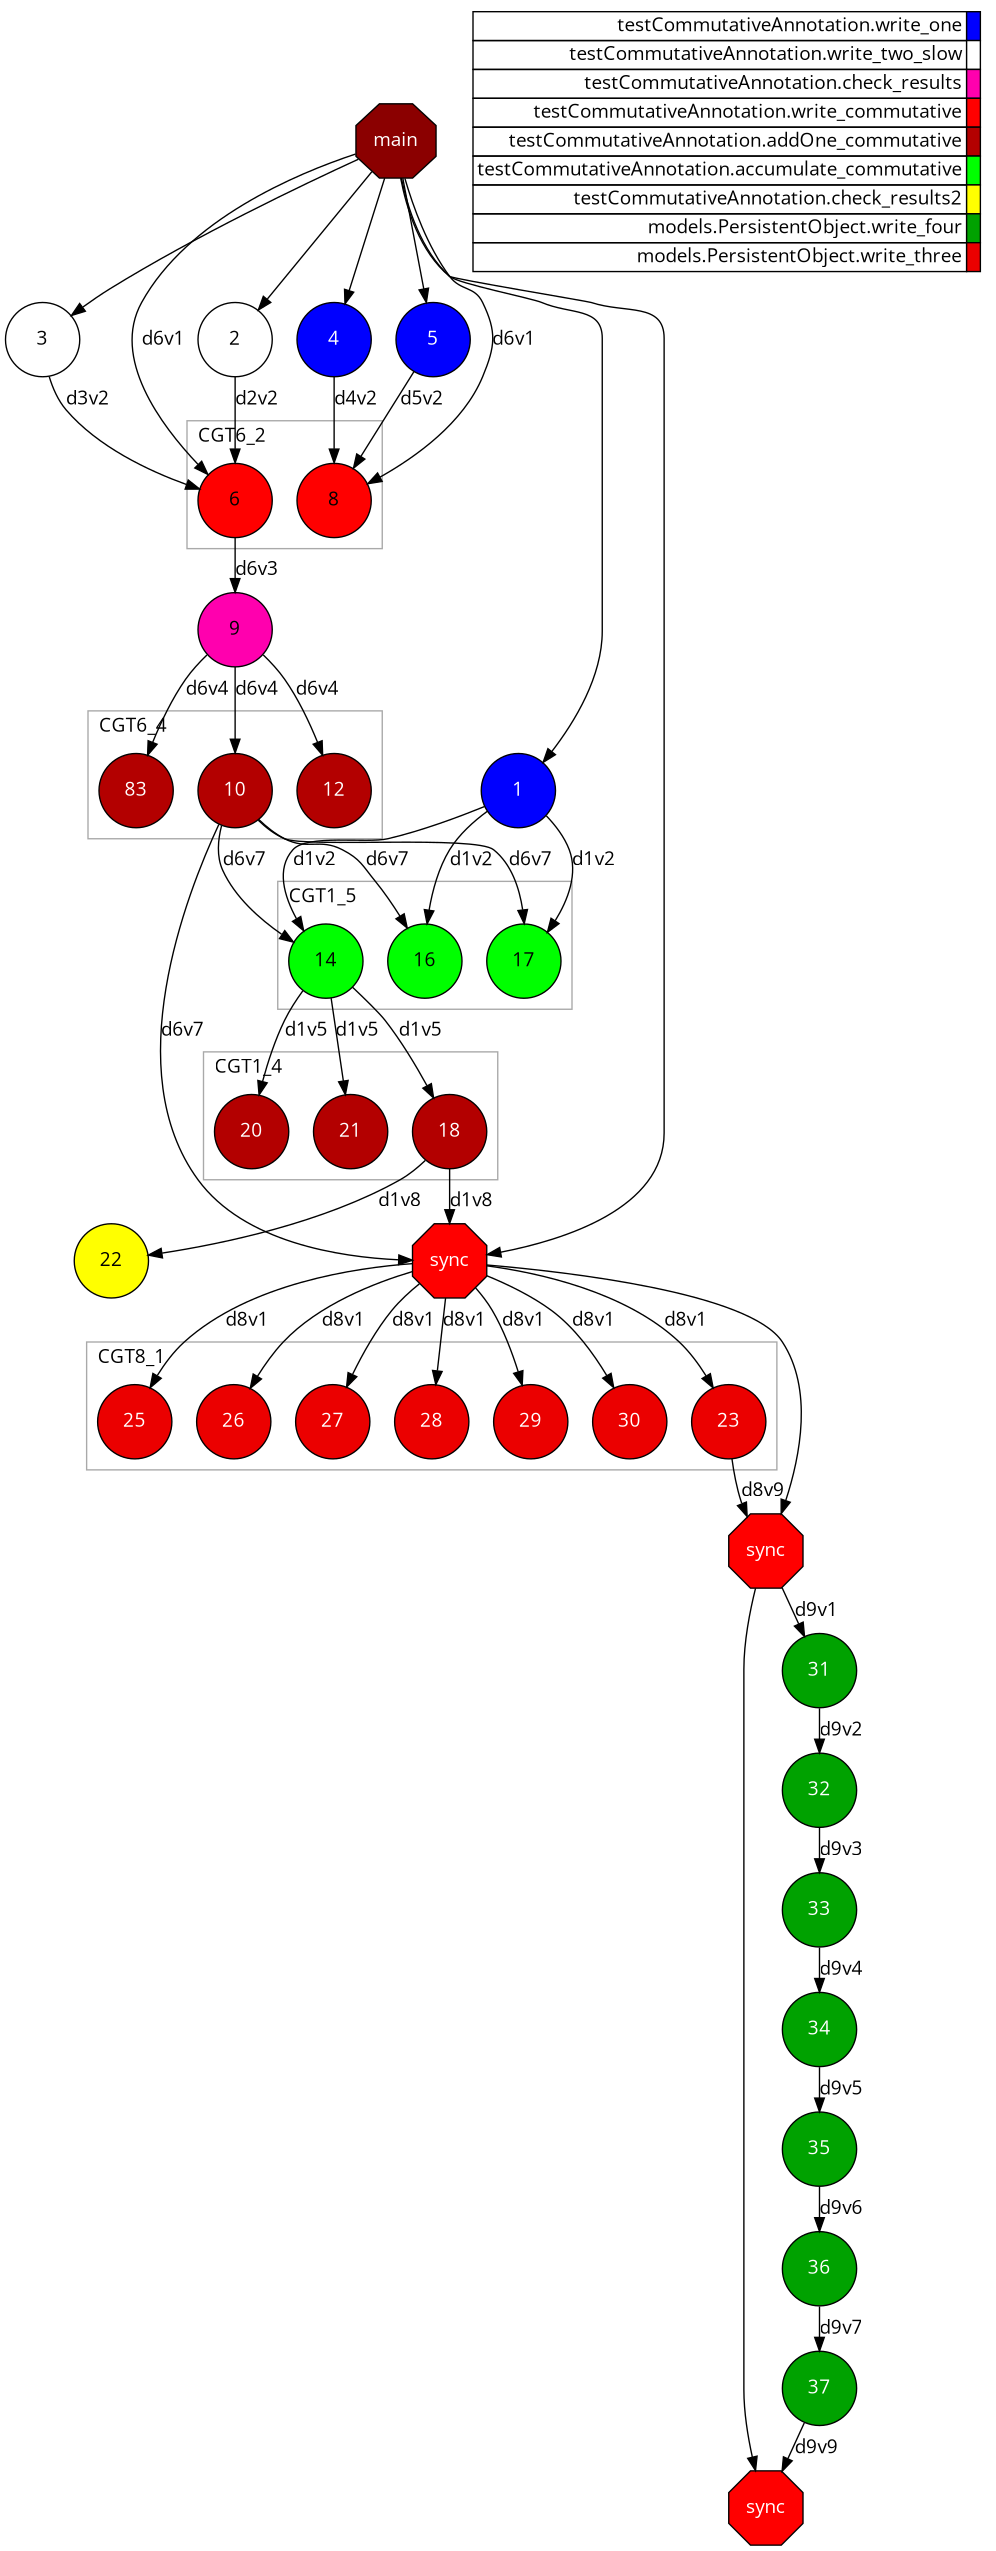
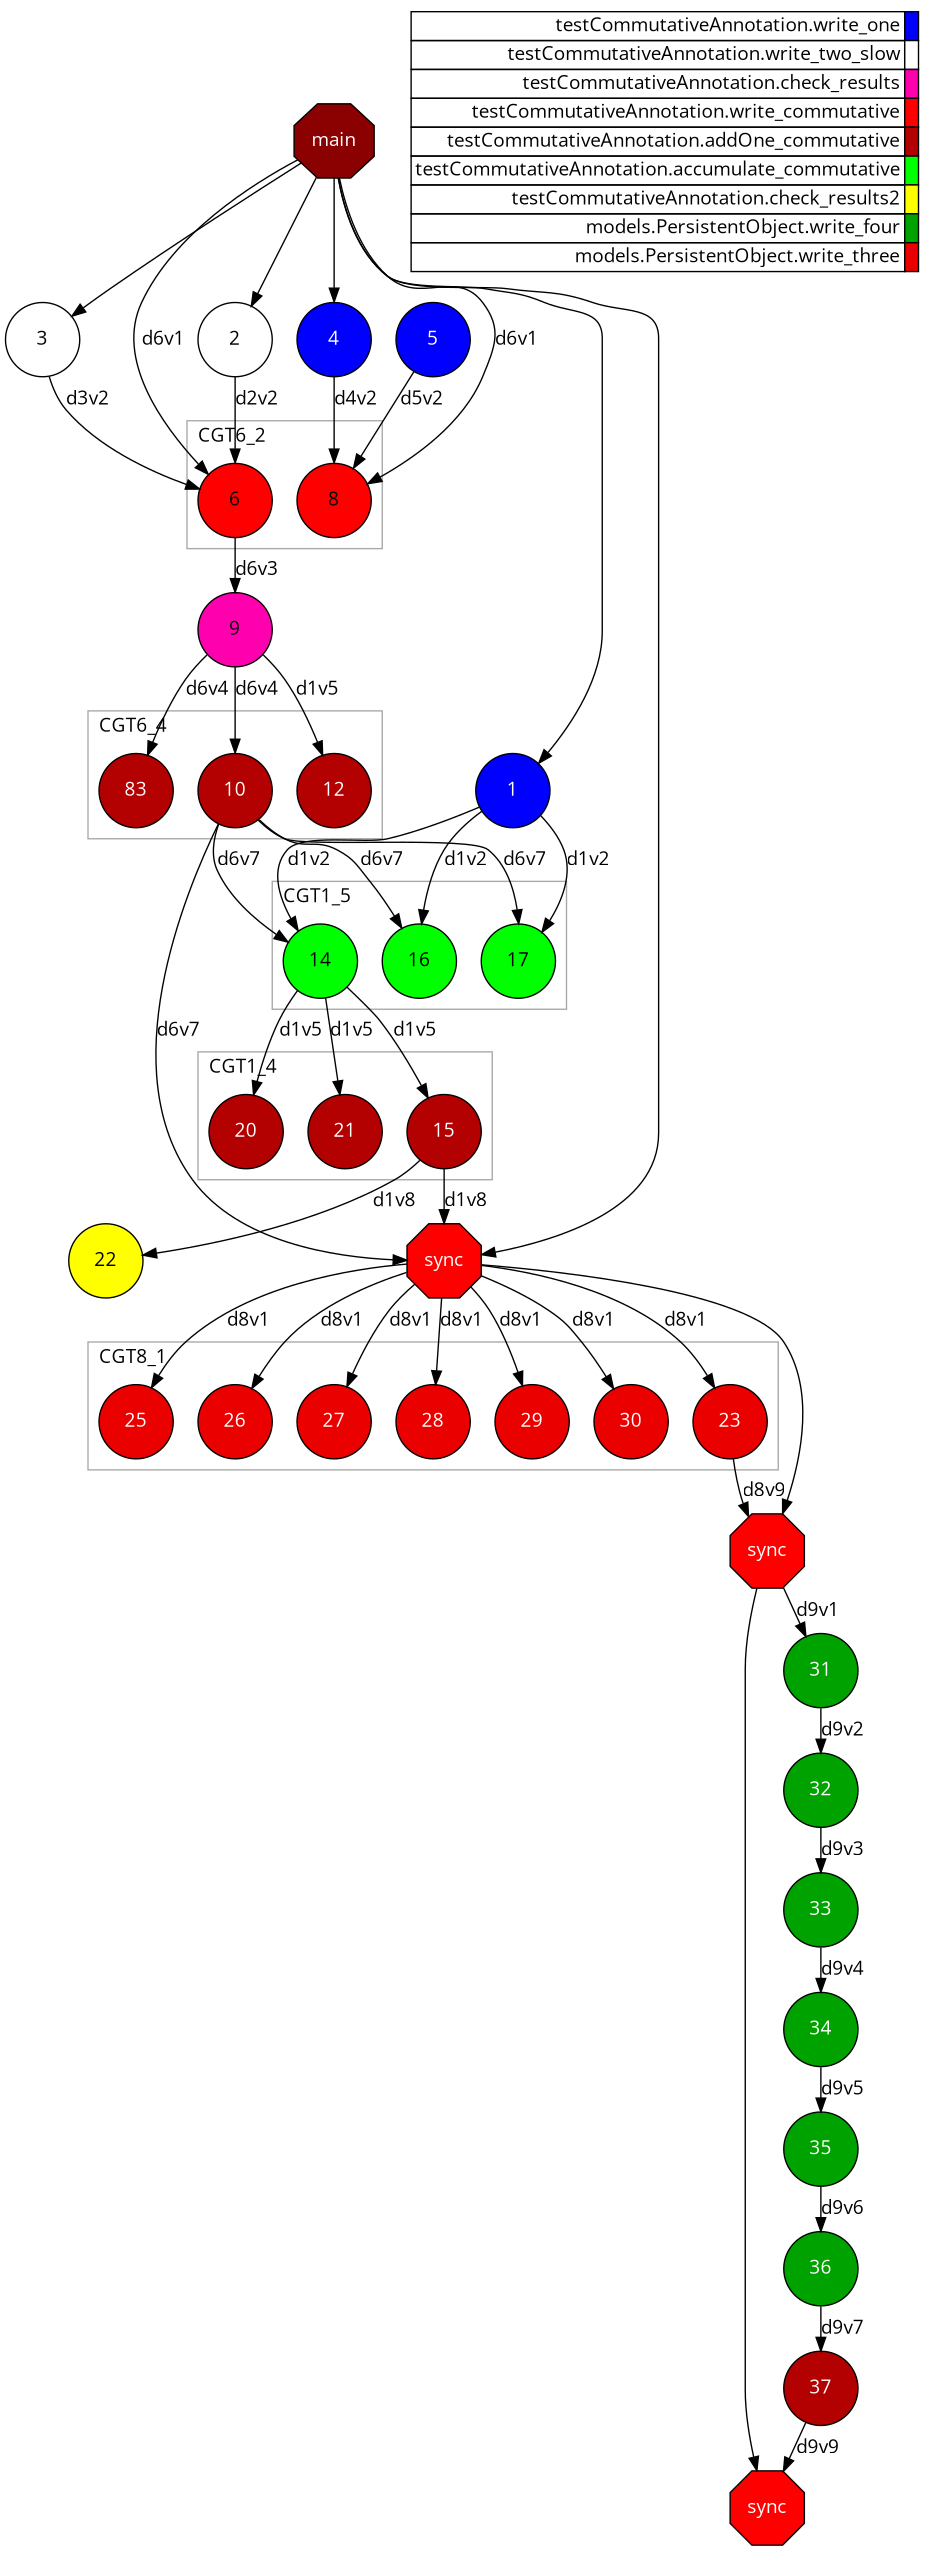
(416, 250) -> none
(318, 690) -> (318, 690)
(450, 1132) -> (444, 1132)
(820, 2388) -> (821, 2388)
